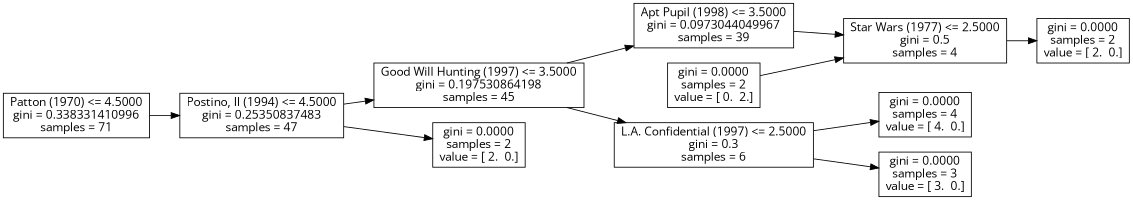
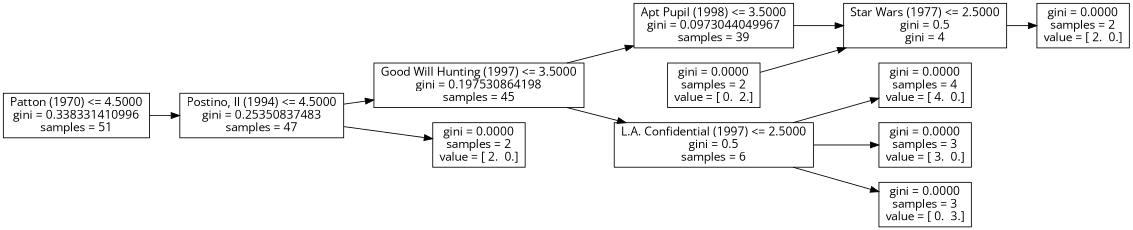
(925, 41) -> (925, 26)
(76, 116) -> (76, 116)
(714, 145) -> (714, 145)
none -> (925, 205)
